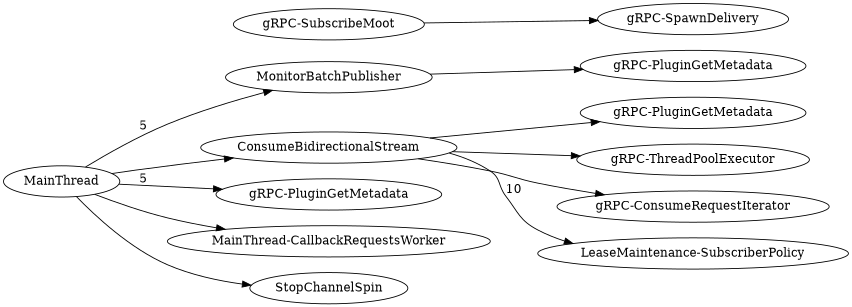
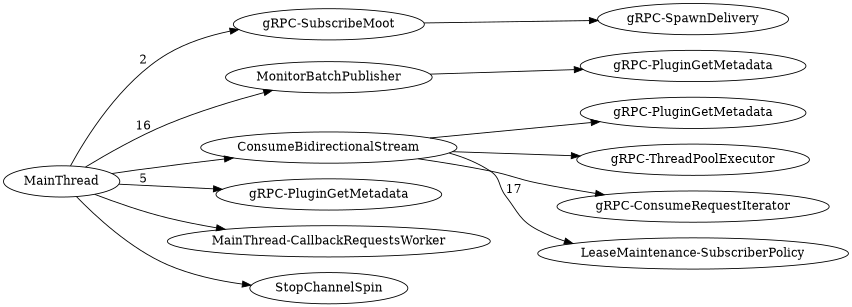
none -> (135, 79)
(144, 126) -> (144, 126)
(514, 190) -> (514, 190)
